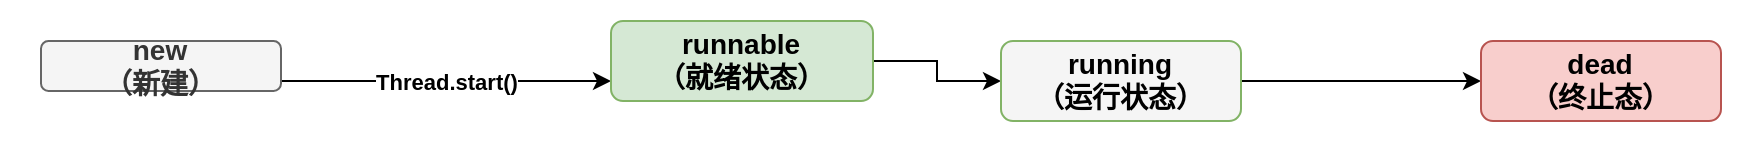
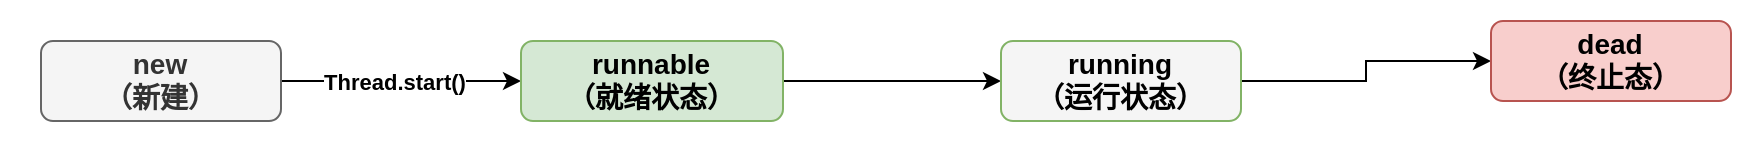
(742, 61) -> (652, 81)
(161, 66) -> (161, 81)
(1601, 81) -> (1611, 61)
